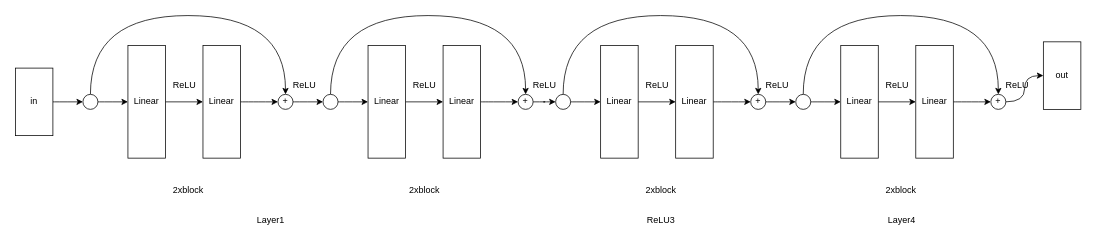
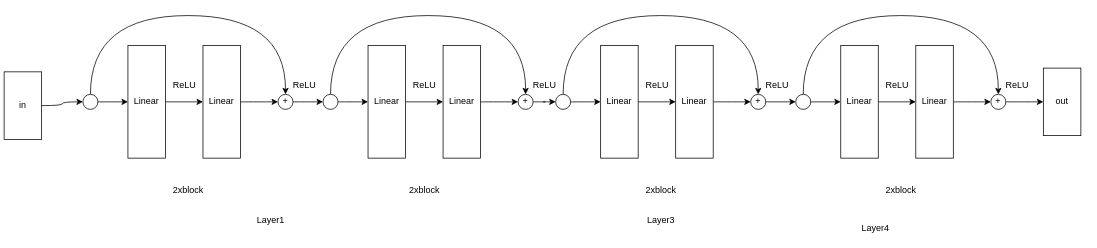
(1062, 75) -> (1062, 102)
(34, 102) -> (23, 105)
(661, 220) -> (661, 220)
(901, 220) -> (875, 228)
